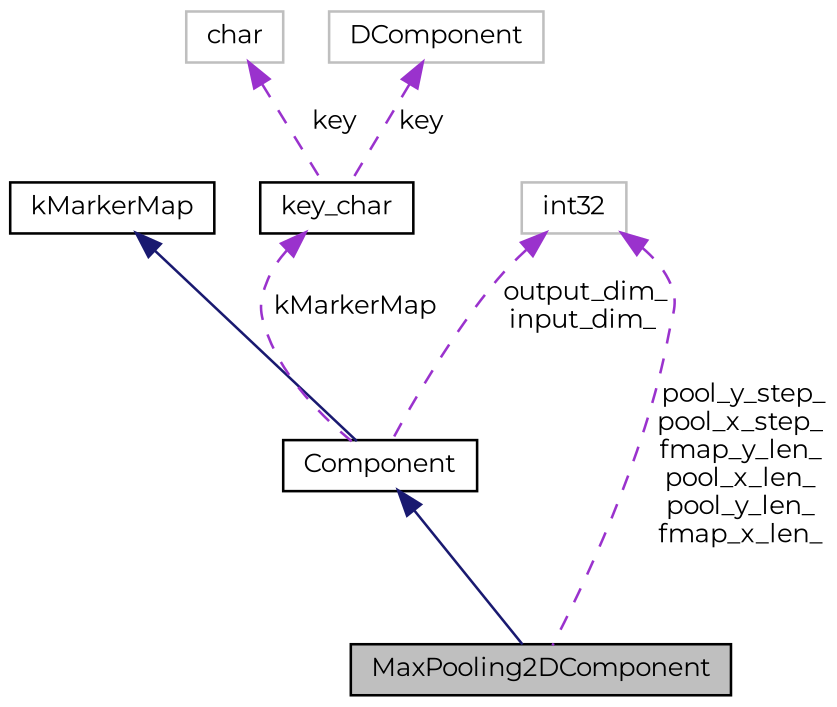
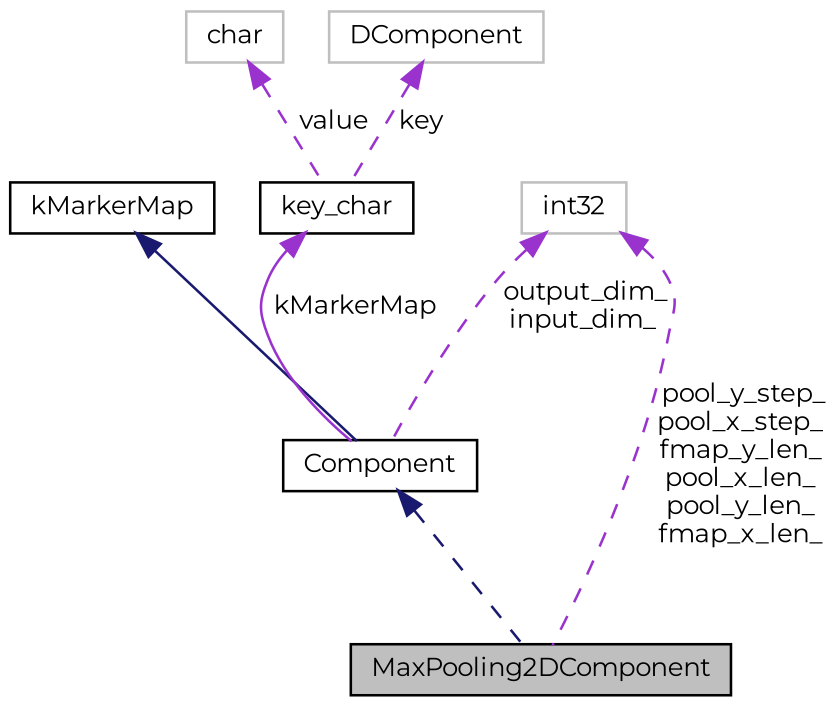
(332, 122) -> (332, 122)
(267, 334) -> (267, 334)
(468, 578) -> (468, 578)
